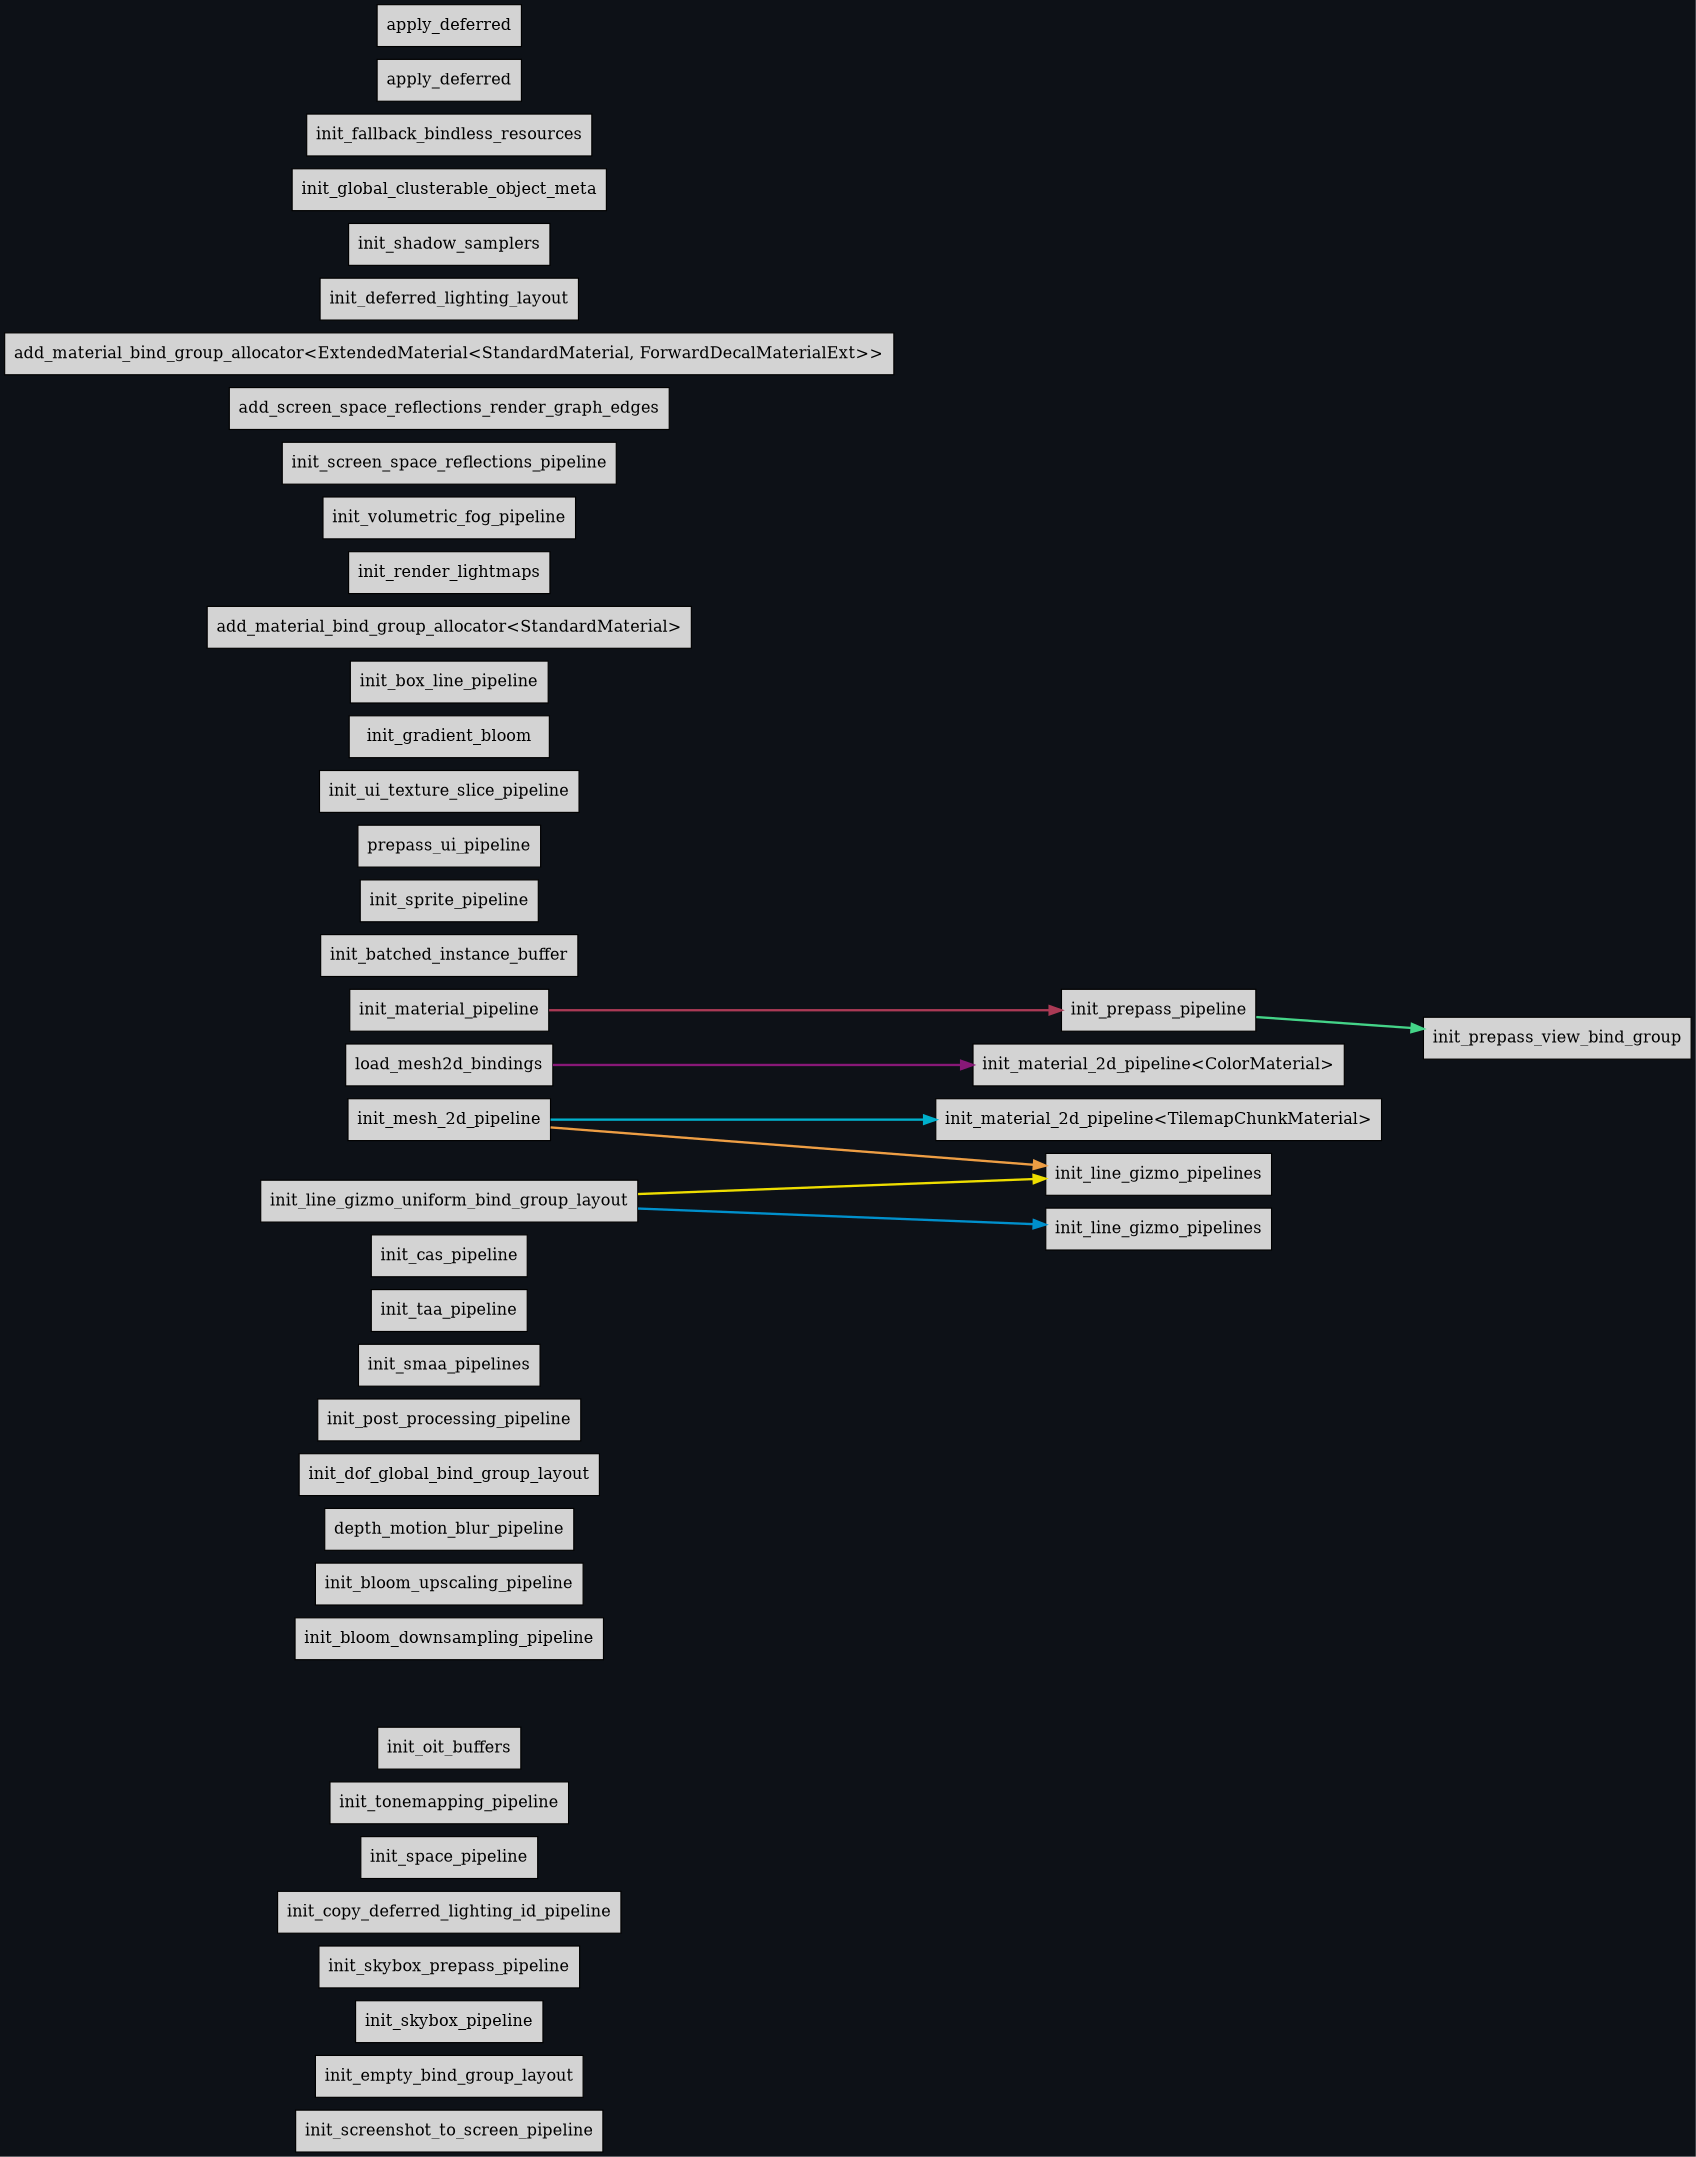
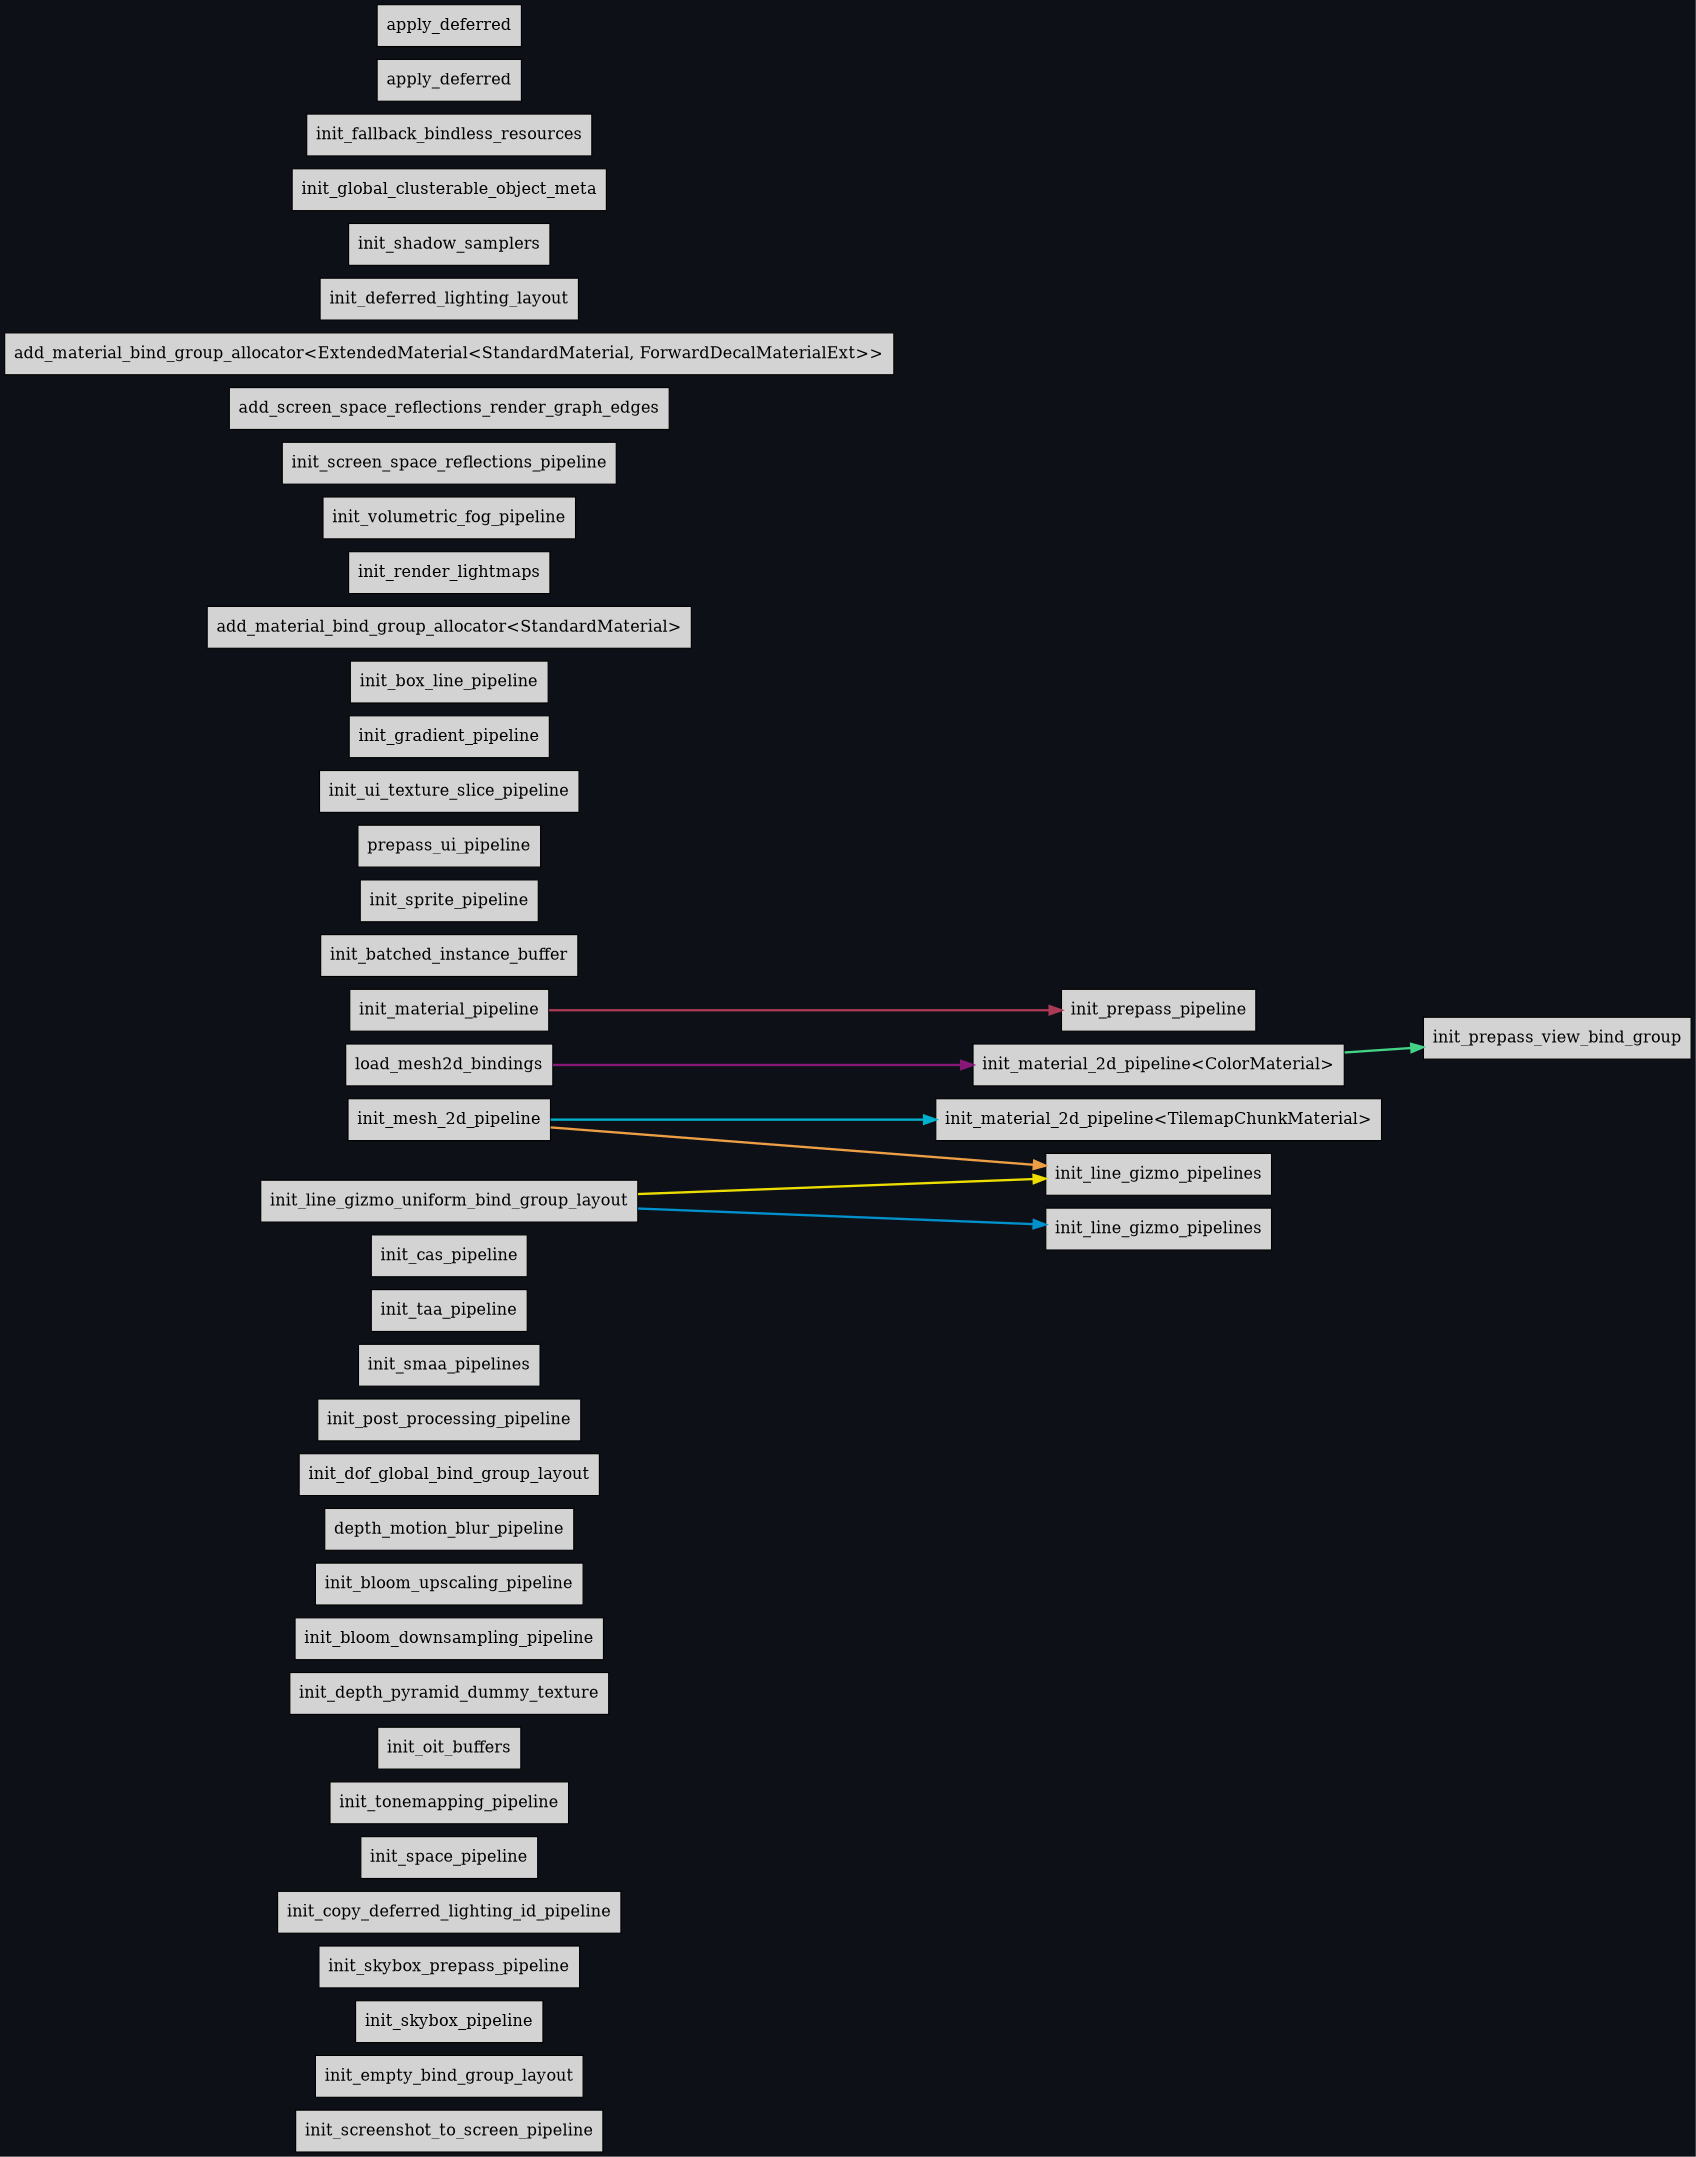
(449, 737) -> (449, 737)
(1334, 1023) -> (1378, 1050)
none -> (449, 1693)
